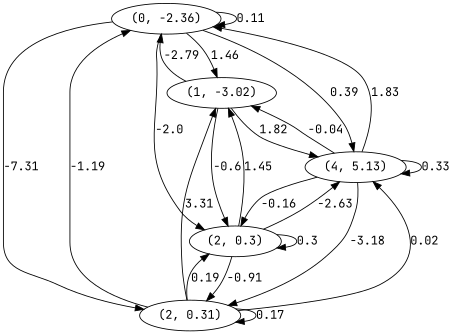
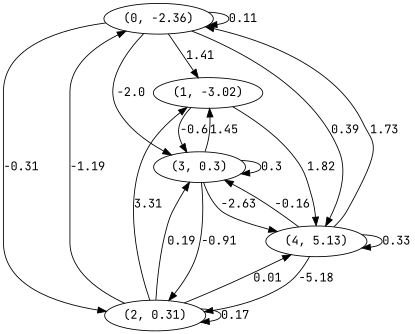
(225, 56) -> (200, 56)
(166, 66) -> none
(385, 93) -> (385, 130)
(298, 130) -> none
(21, 167) -> (21, 167)
(235, 241) -> (200, 167)
(368, 241) -> (316, 278)
(425, 241) -> (268, 278)
